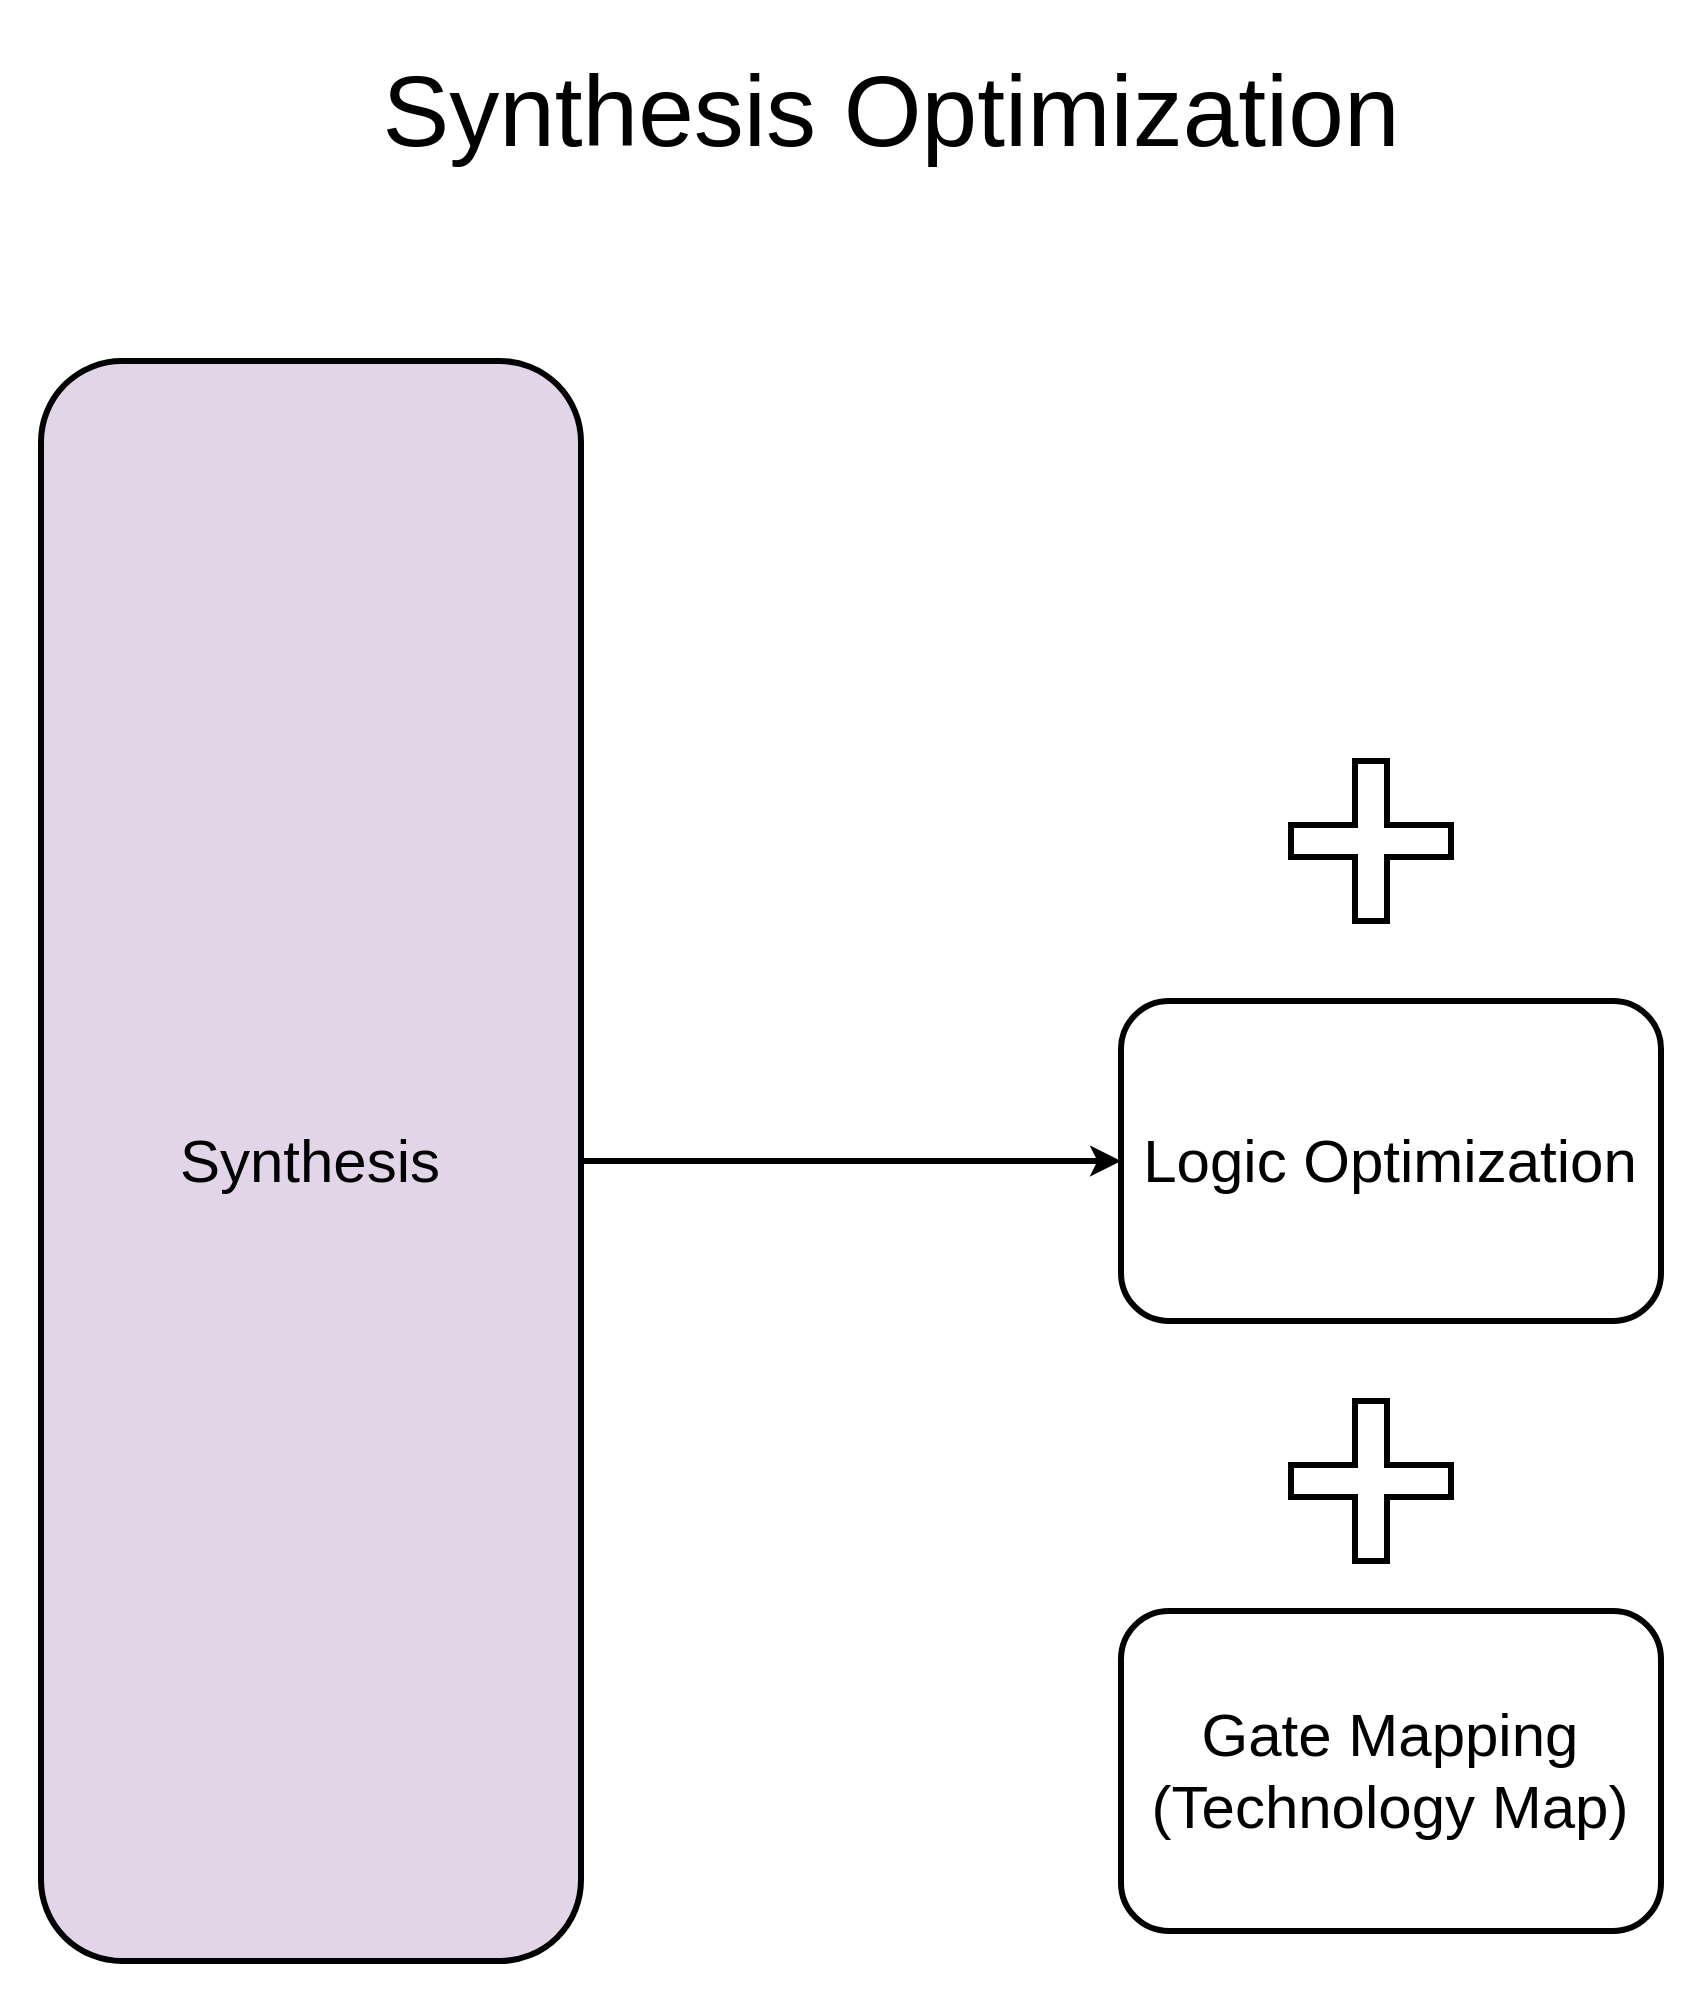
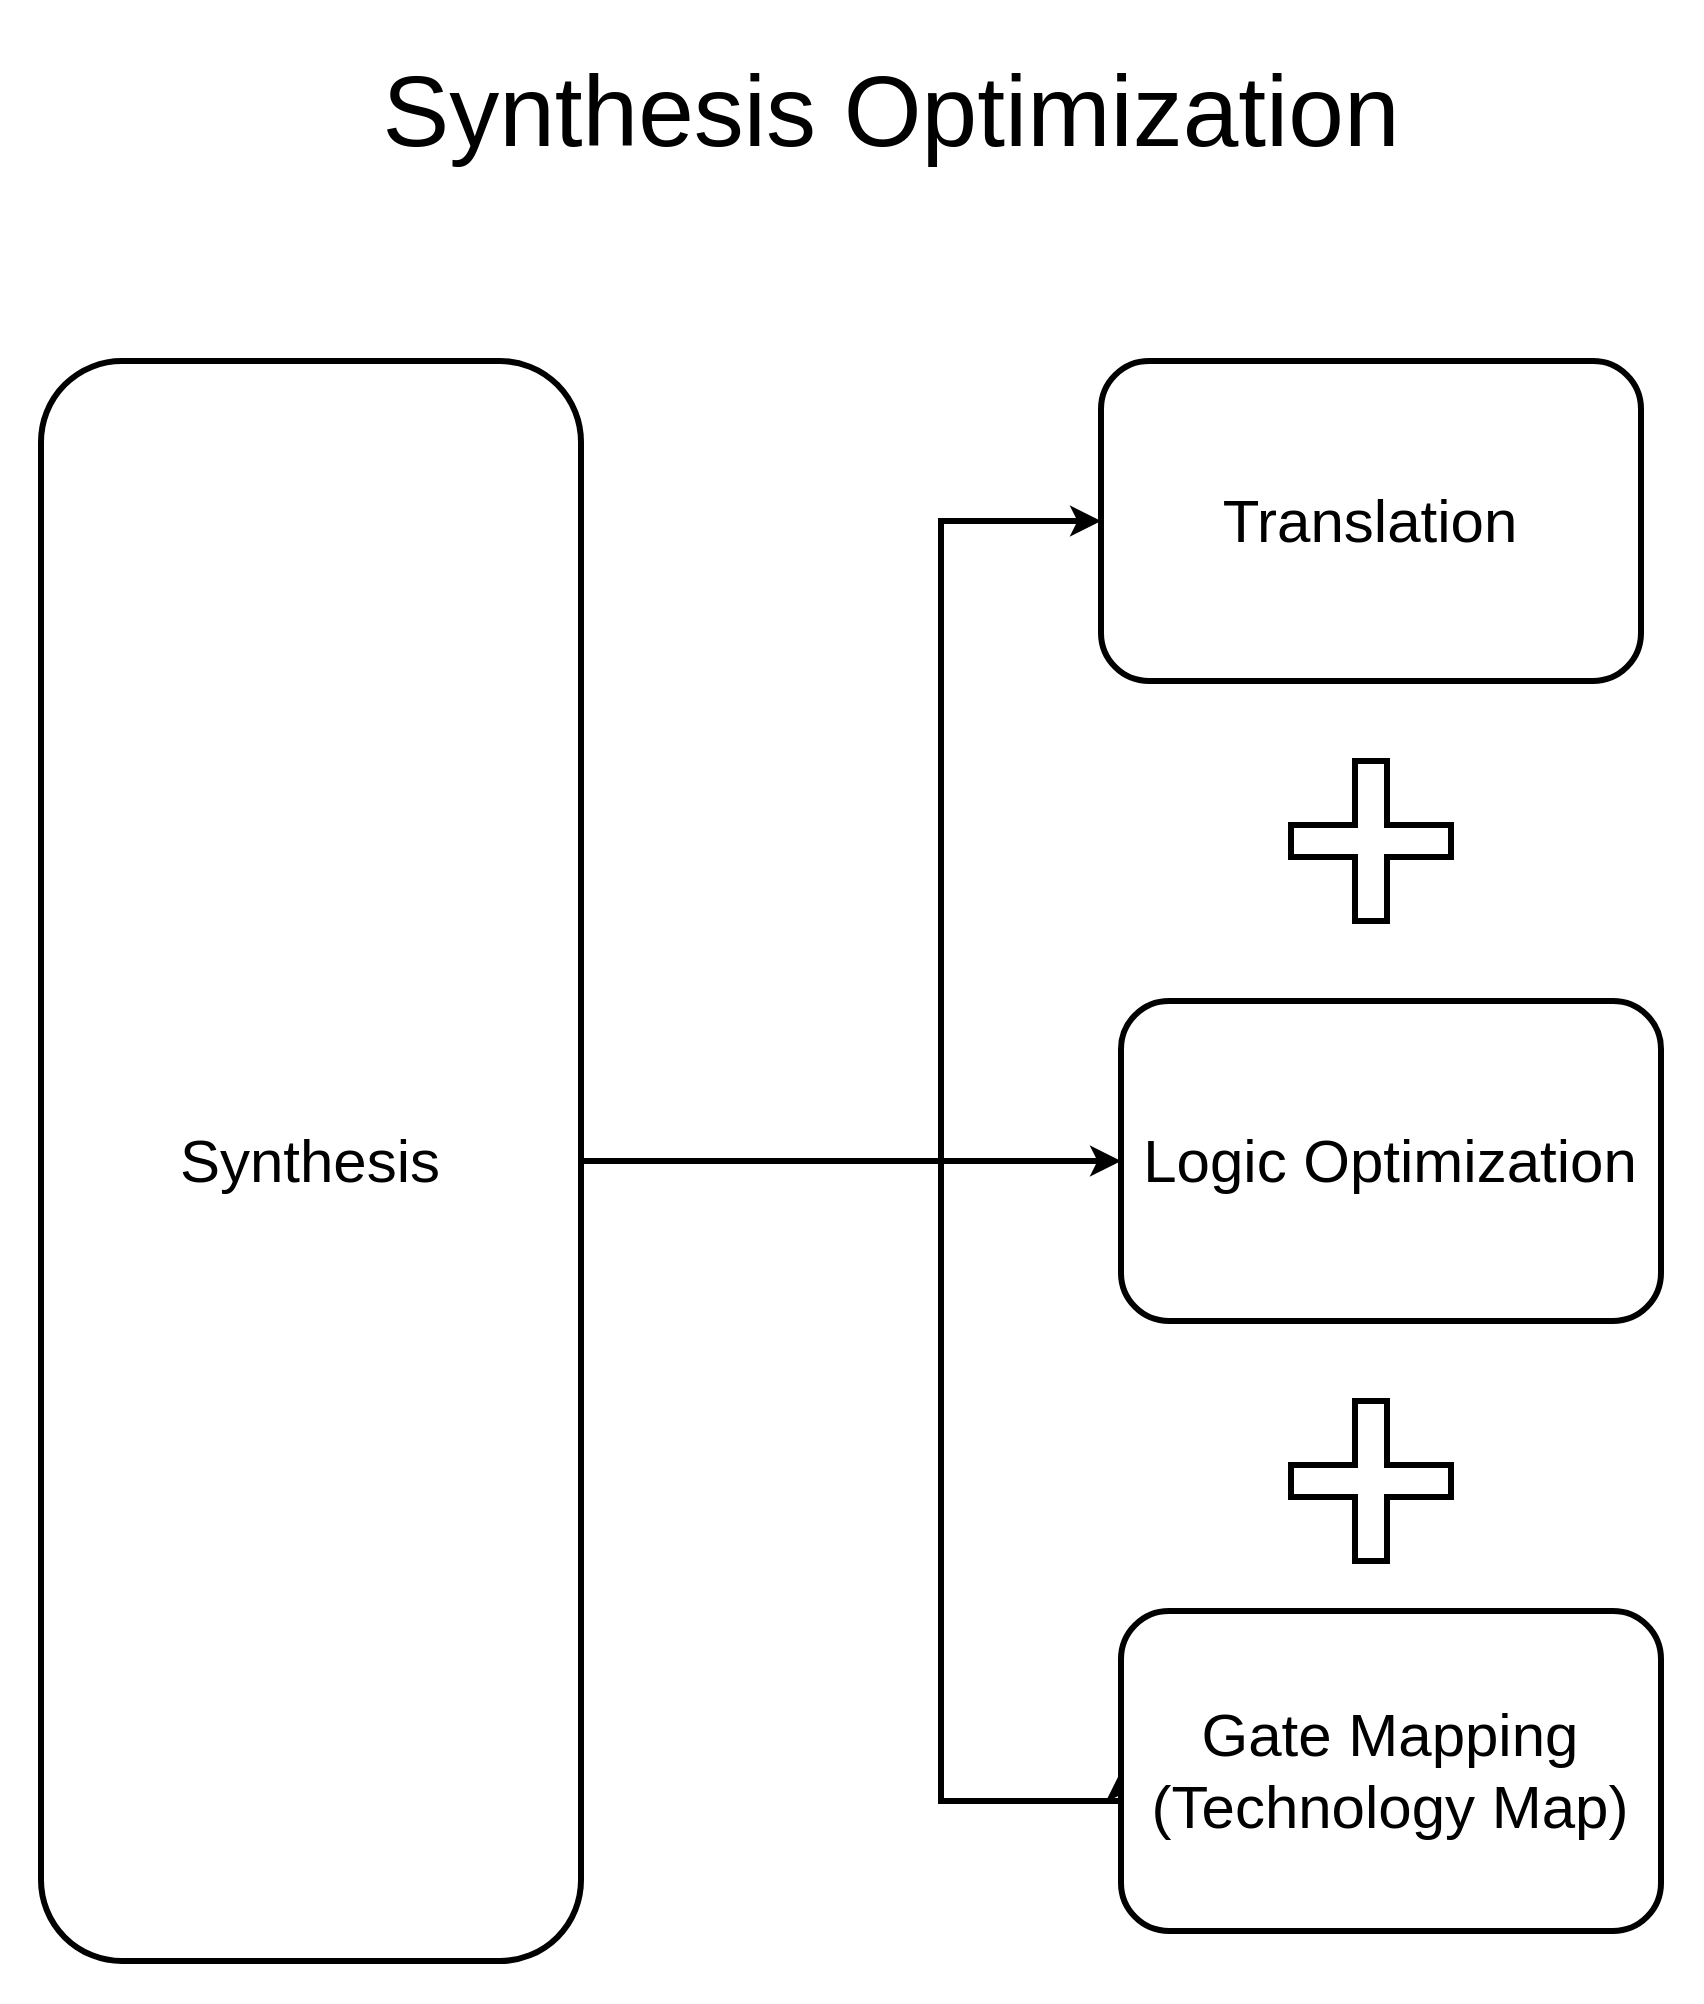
none -> (1371, 521)
none -> (941, 770)
(311, 1161) -> (311, 1161)
none -> (941, 1572)
